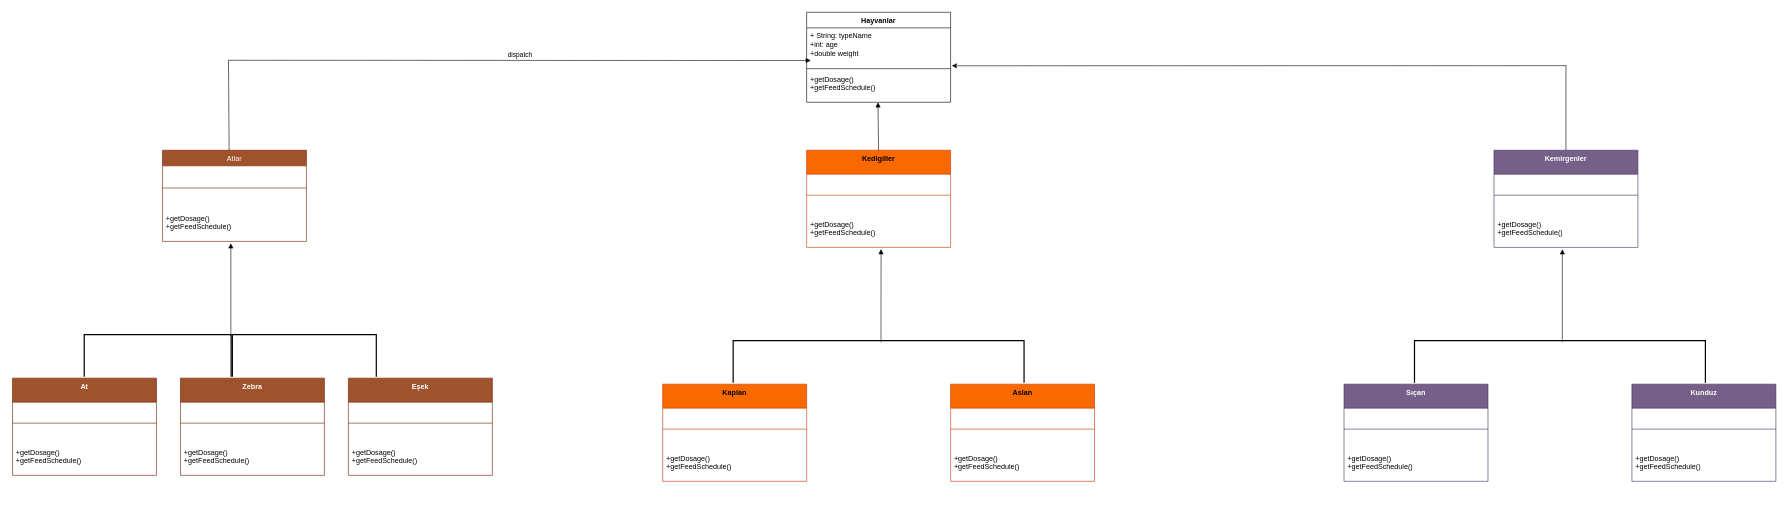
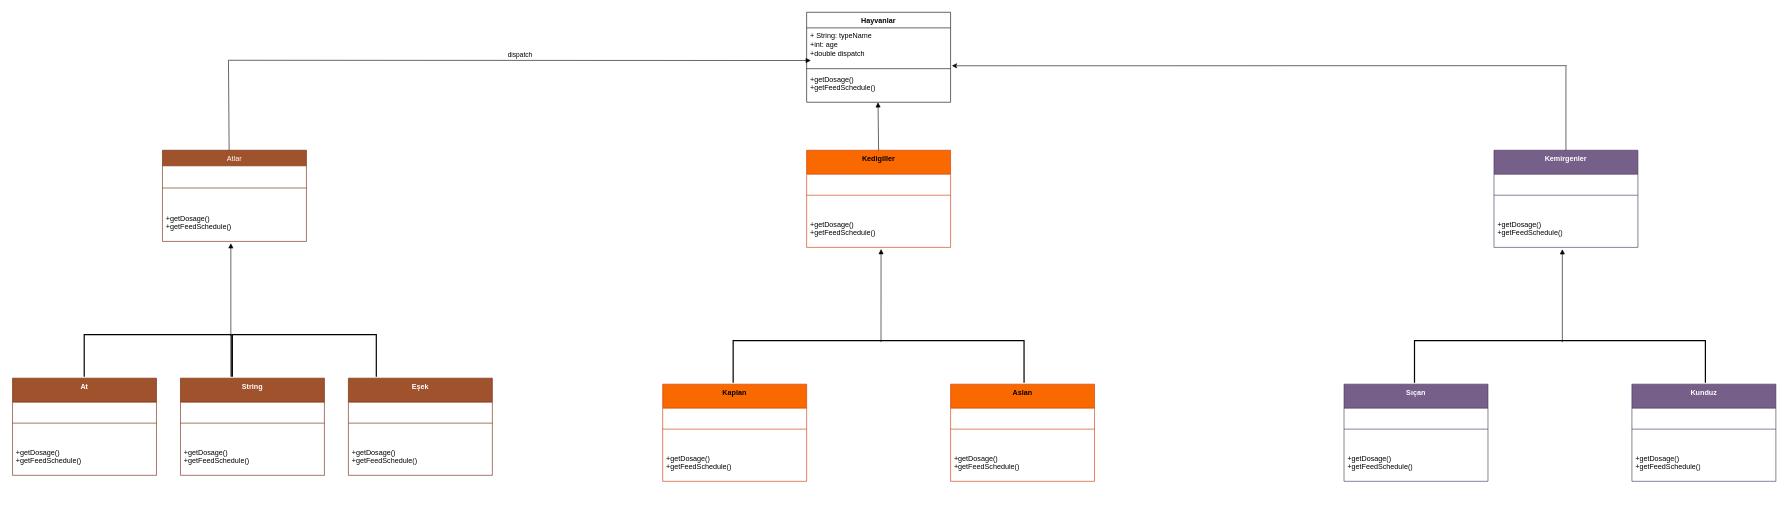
(843, 45) -> (843, 45)
(252, 387) -> (252, 387)
